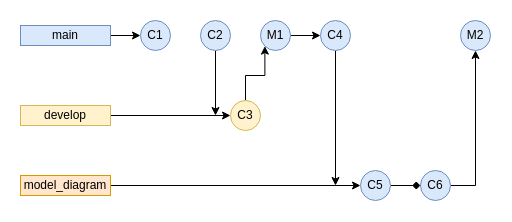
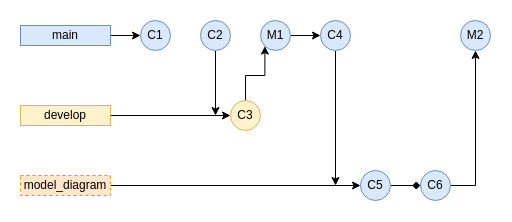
(66, 186) -> (66, 186)
